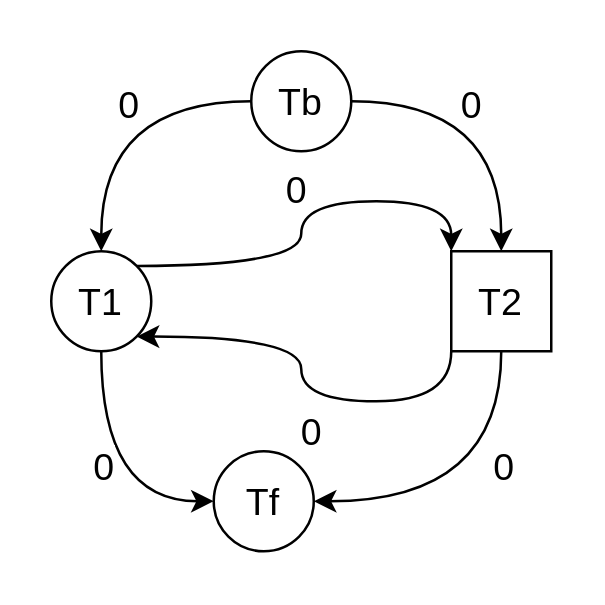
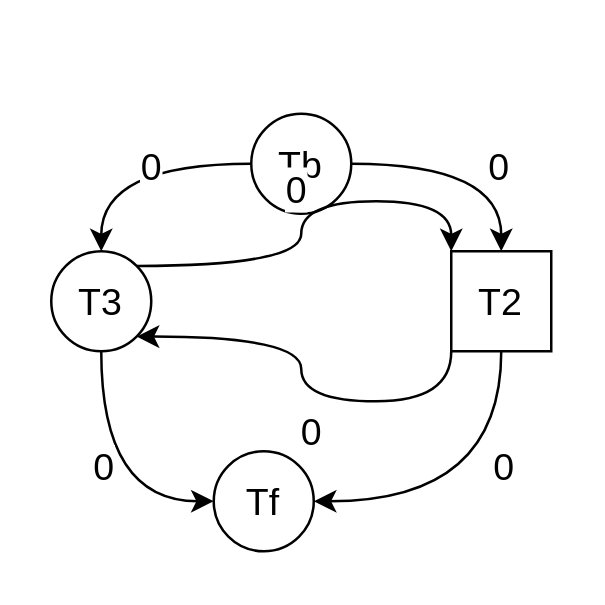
(301, 101) -> (301, 164)
(101, 301) -> (101, 301)
